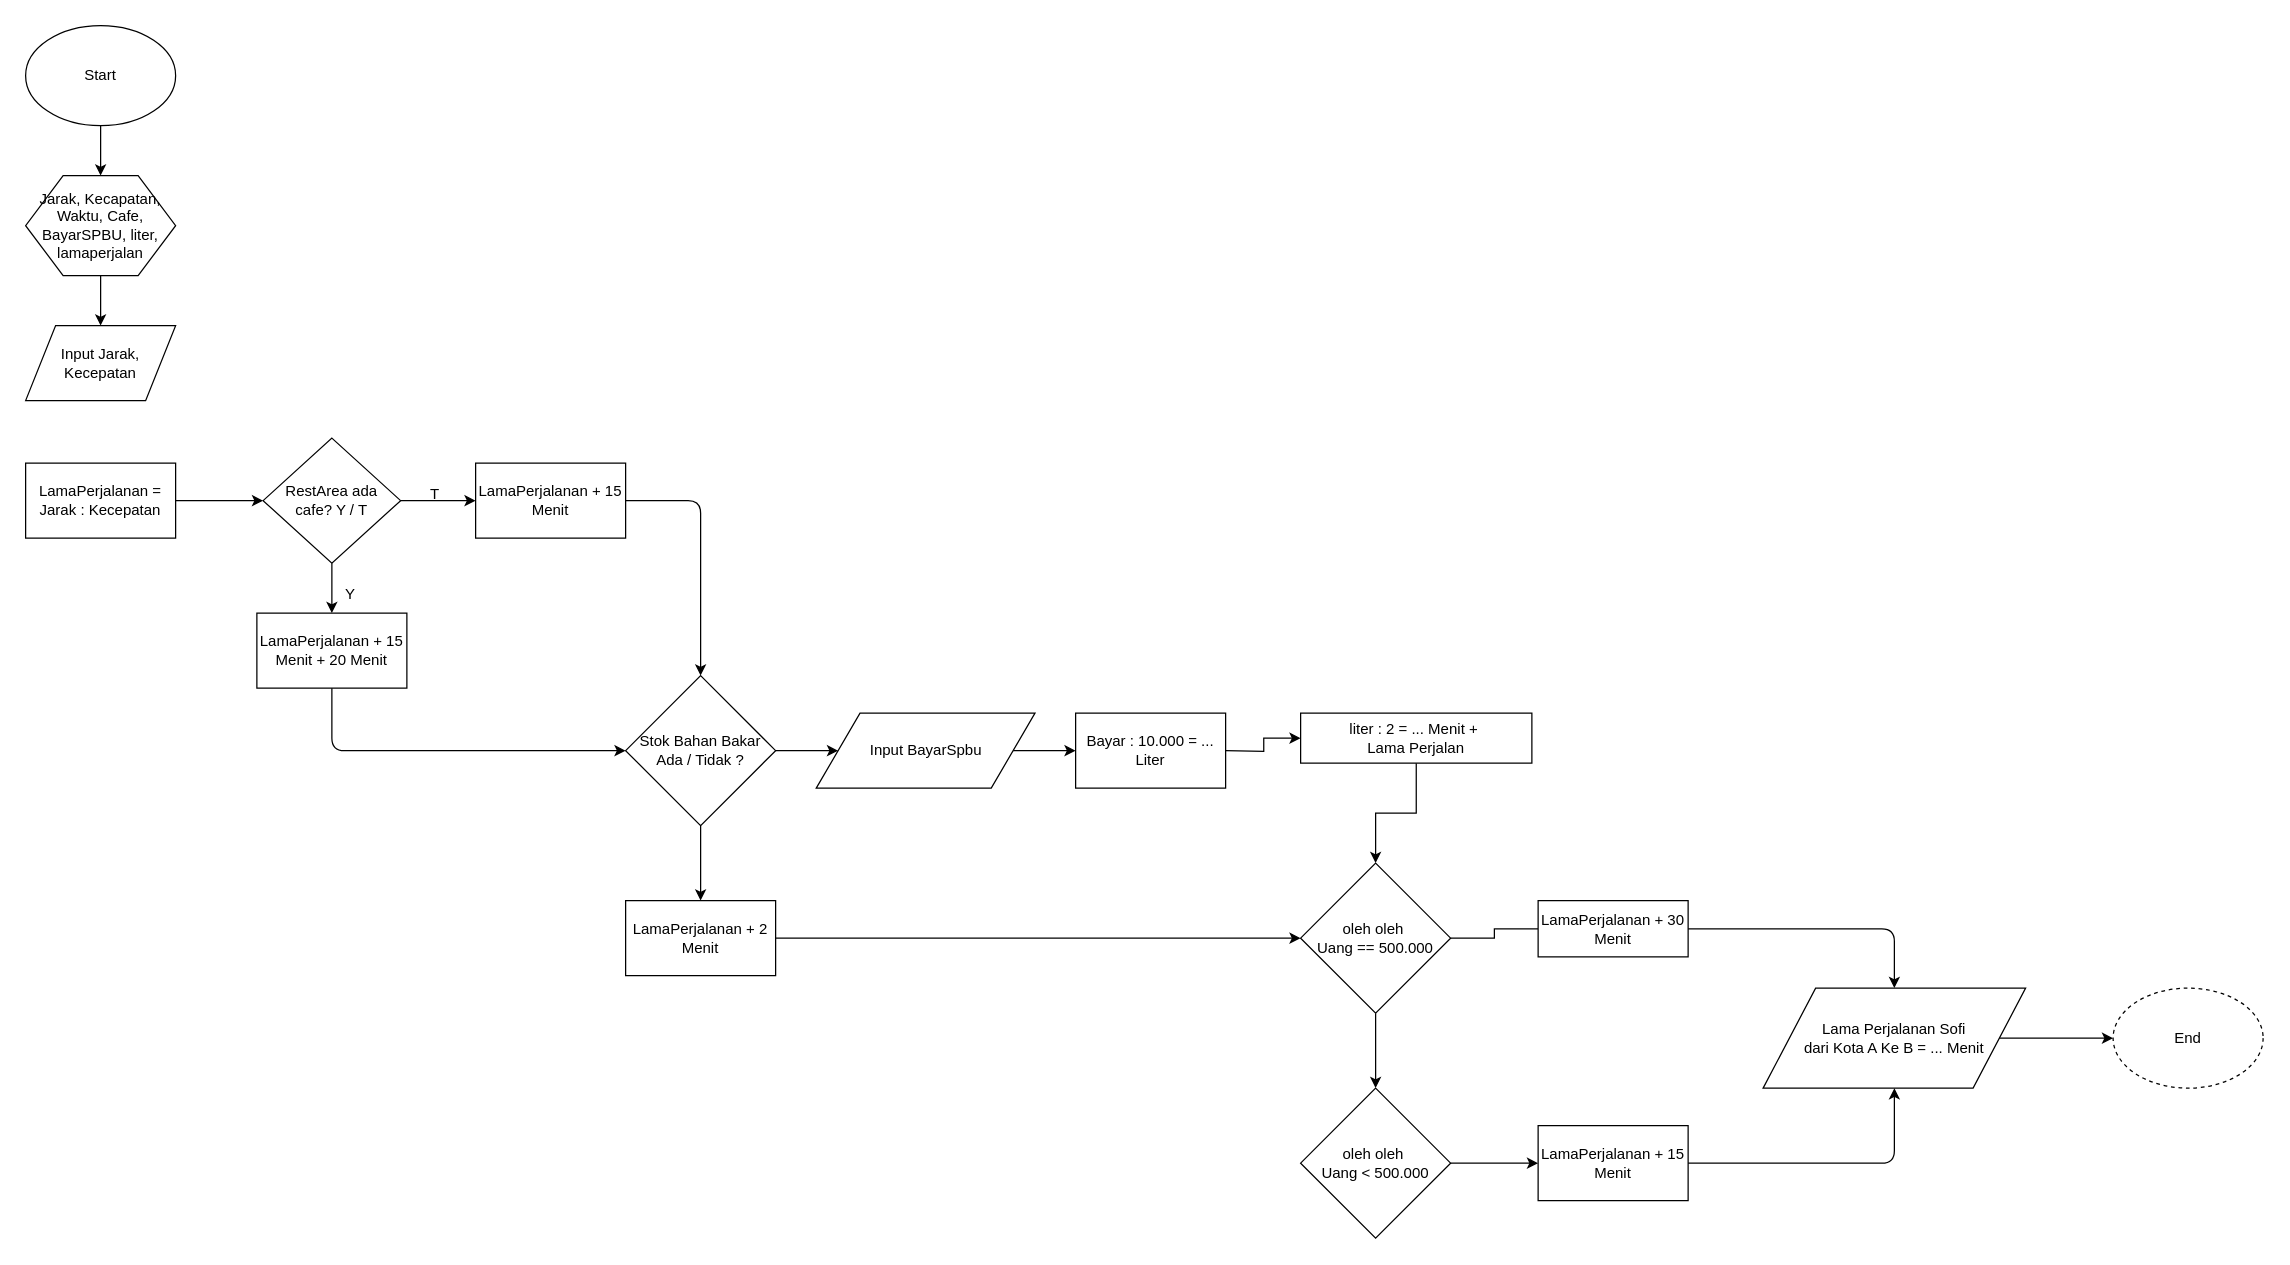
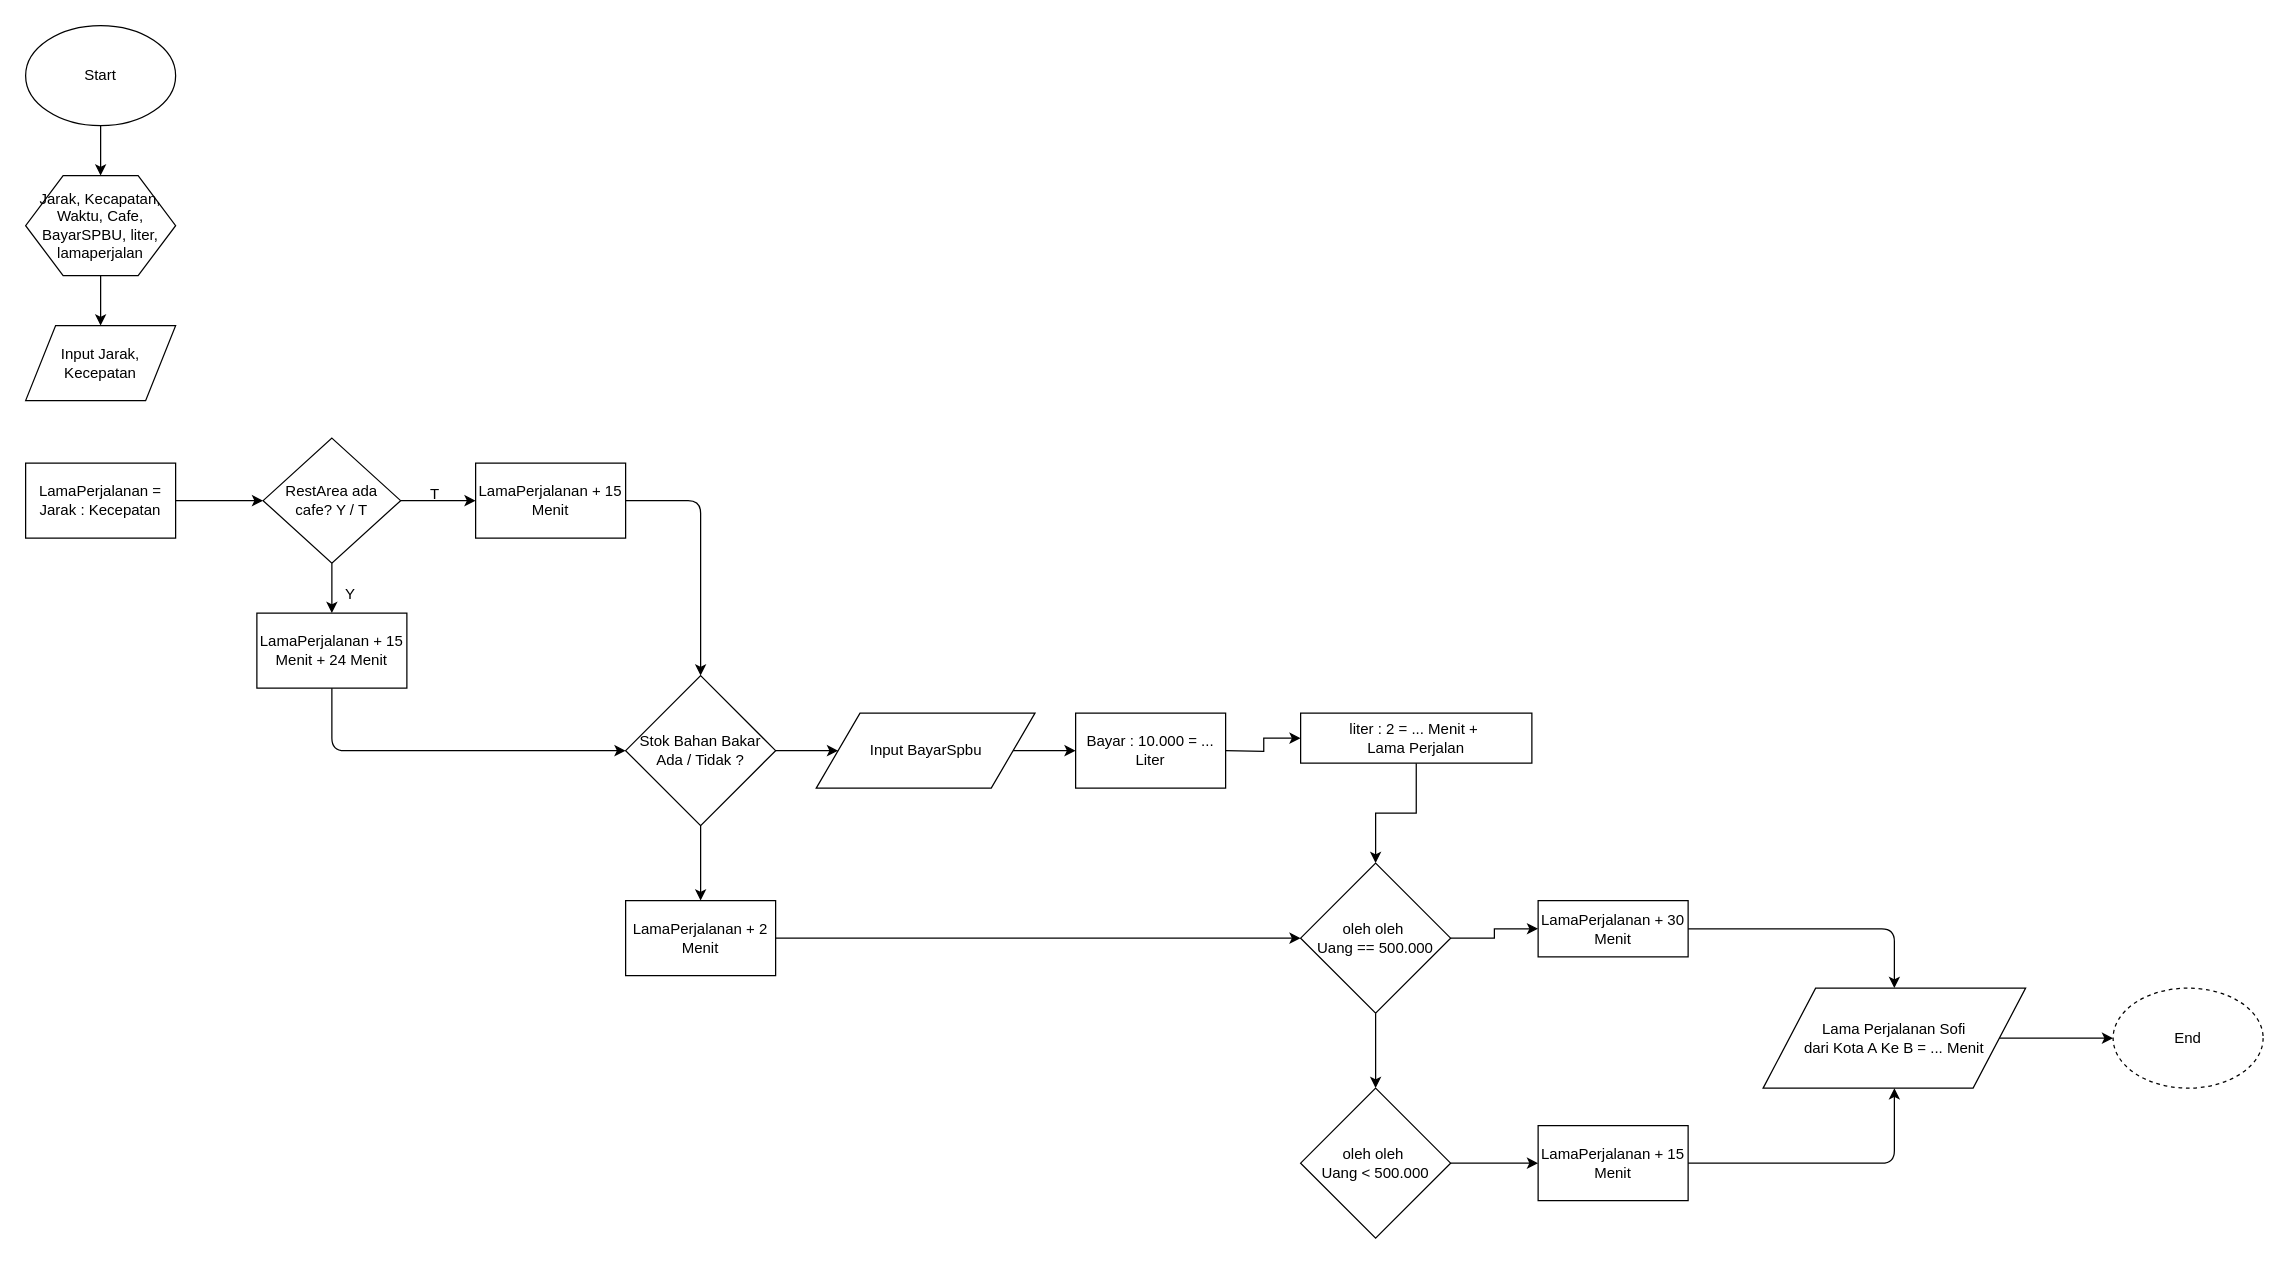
(332, 651) -> (332, 651)
(1531, 929) -> (1528, 929)
